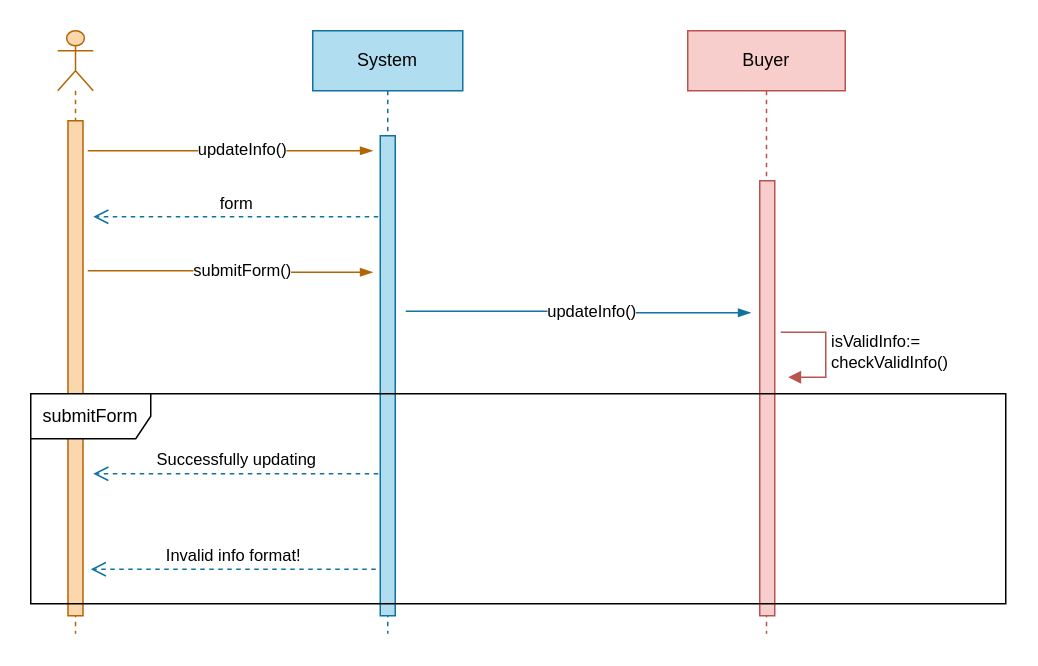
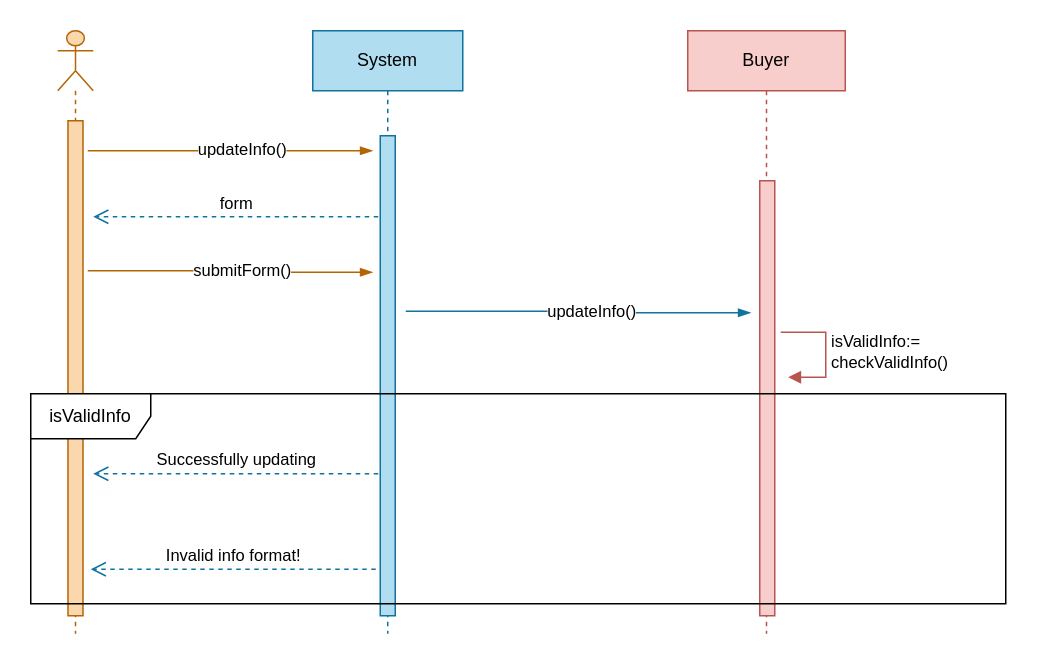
(91, 416) -> (91, 416)
